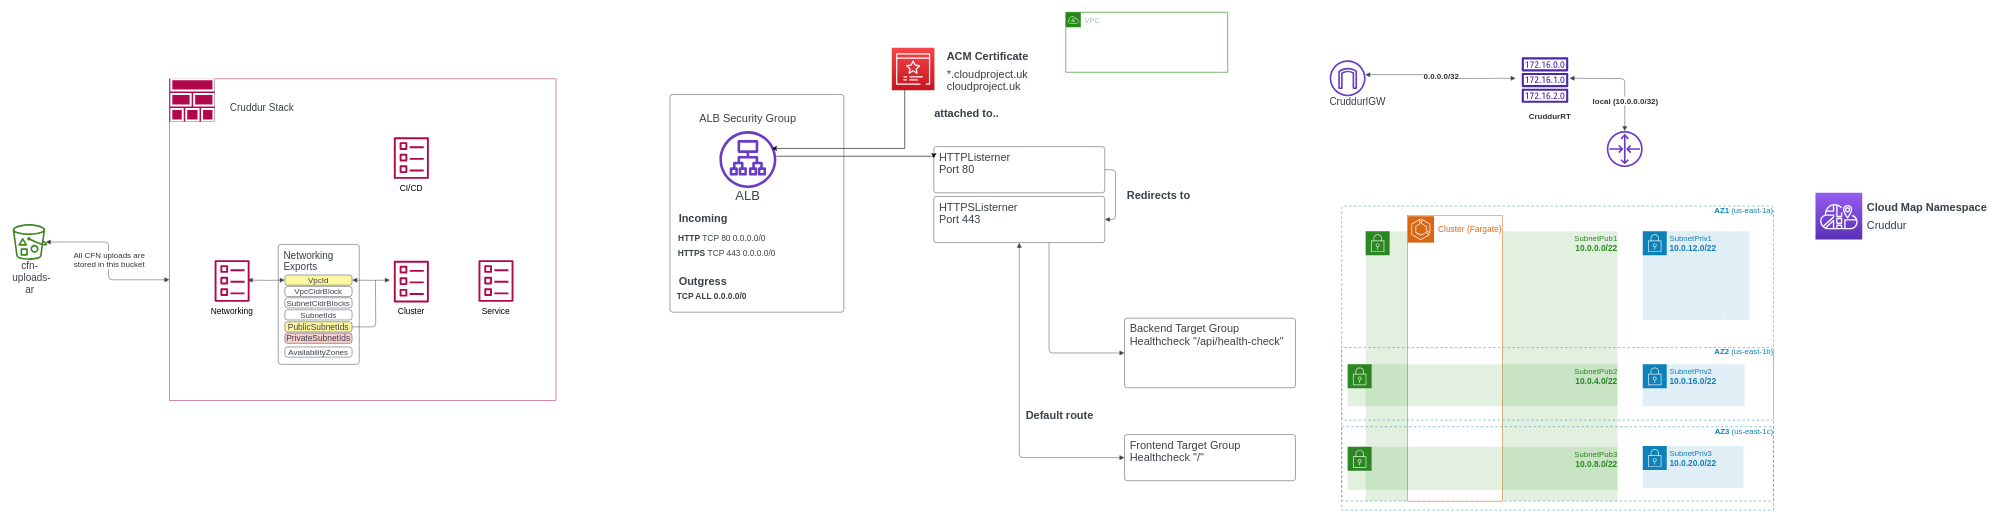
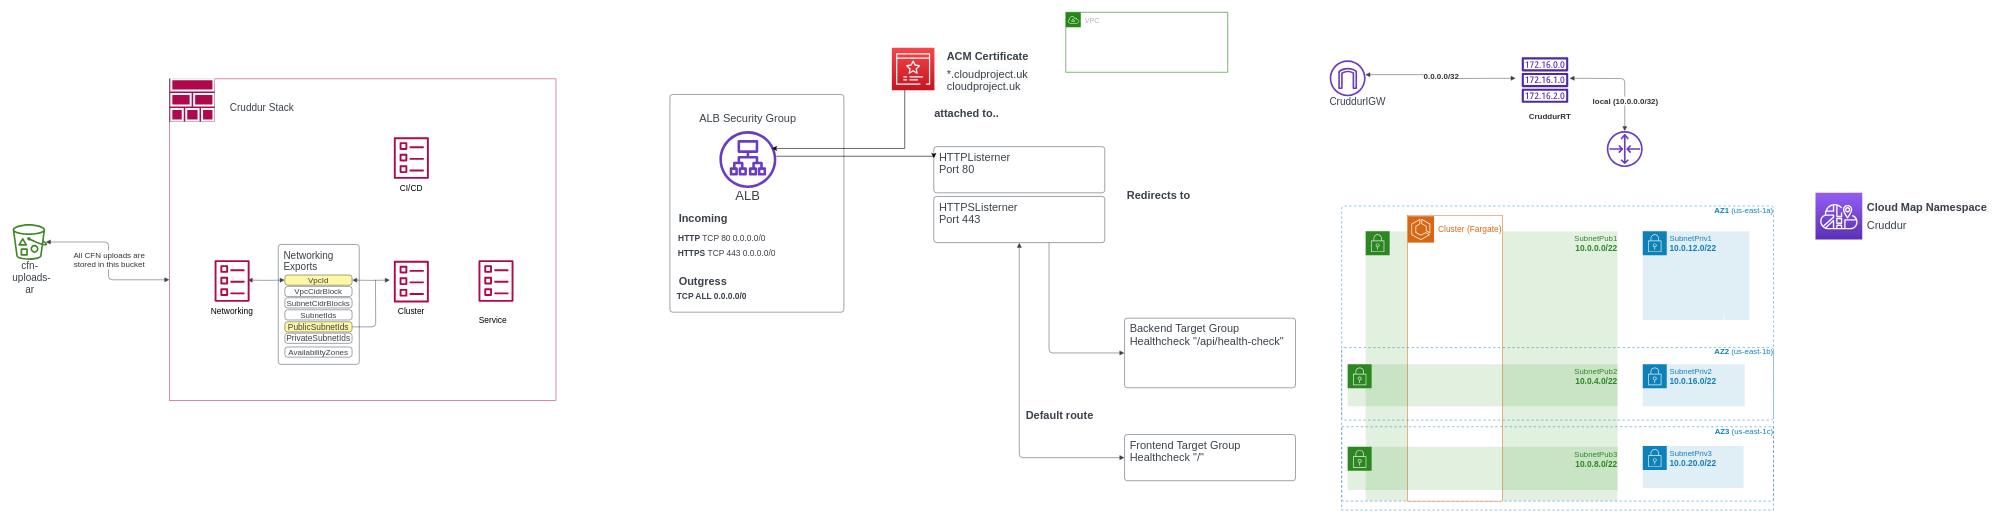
(1111, 220) -> none
(496, 311) -> (493, 320)
(318, 338) -> (318, 338)
